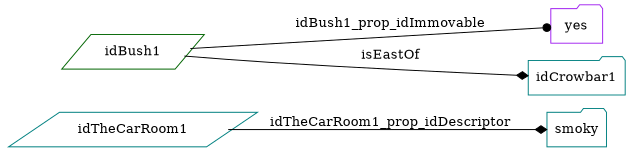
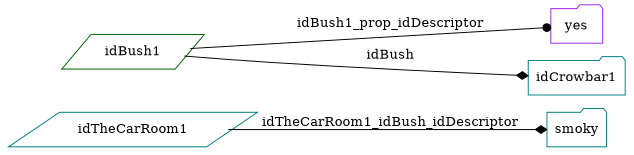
(391, 24) -> (391, 24)
(391, 55) -> (391, 55)
(391, 122) -> (391, 122)
